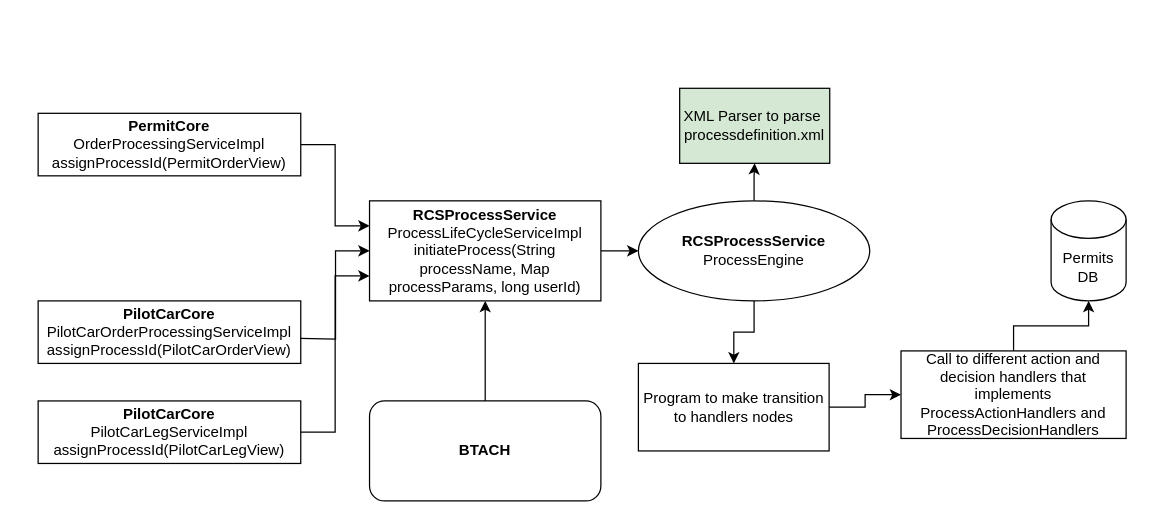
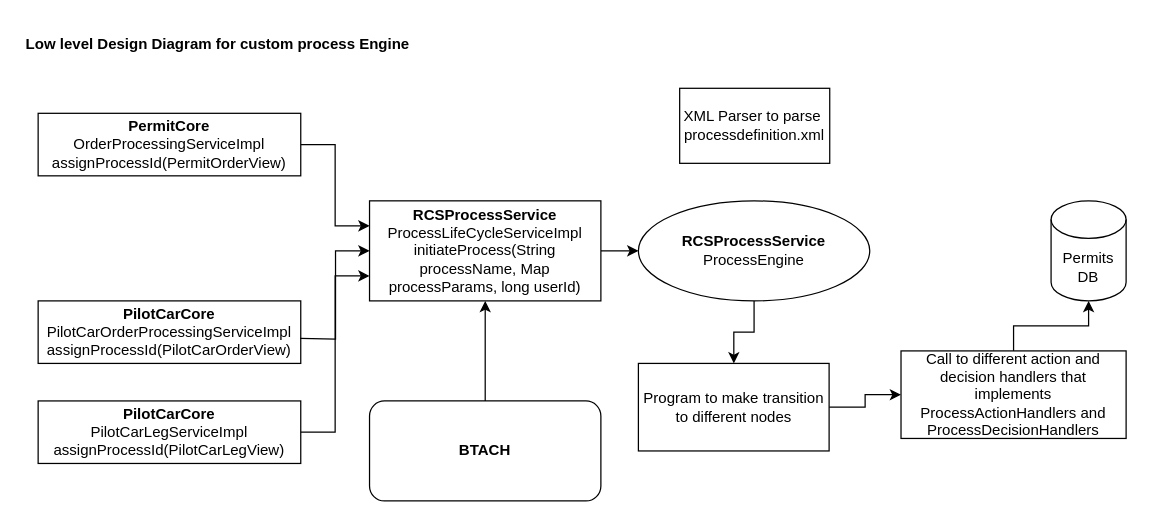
none -> (219, 44)
(754, 126) -> (754, 126)
(754, 187) -> none
(734, 407) -> (734, 407)
